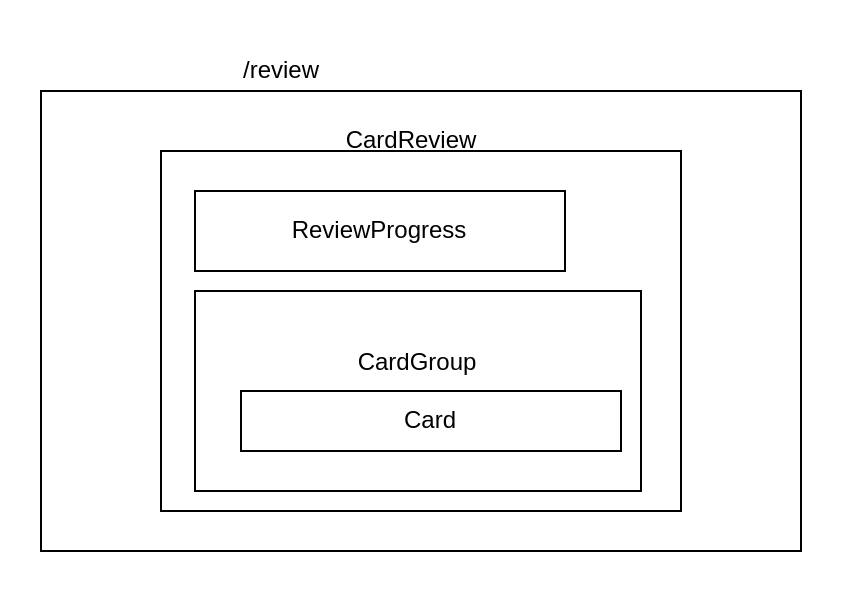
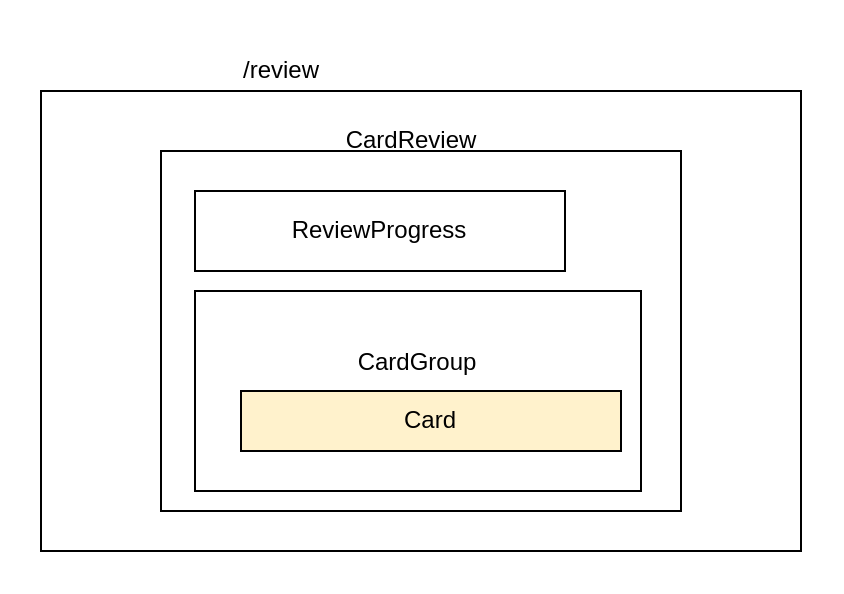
(431, 421) -> (431, 421)
